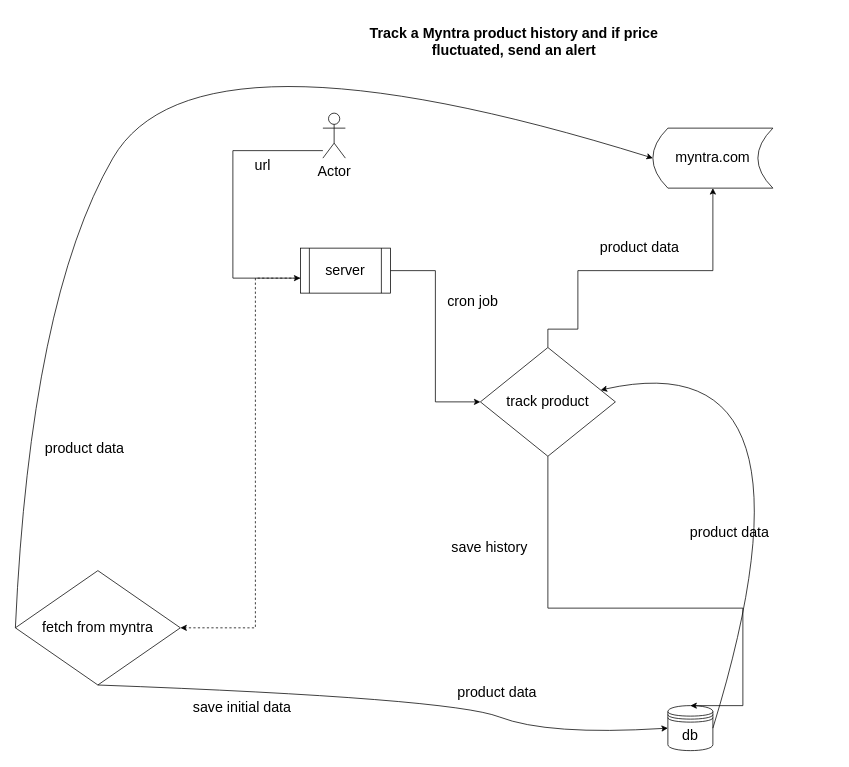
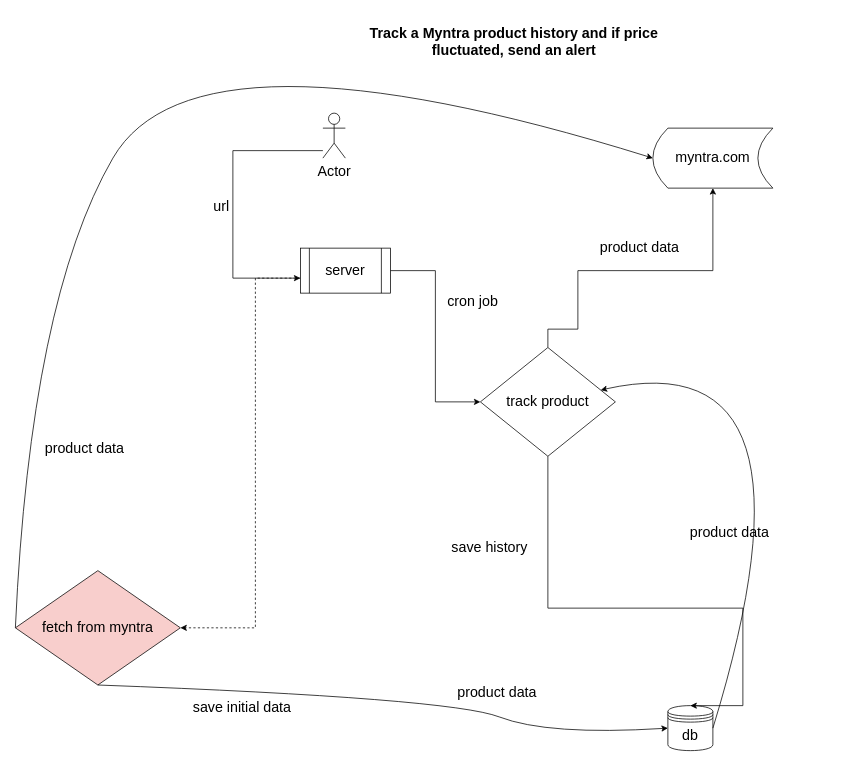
(263, 165) -> (222, 207)
(98, 628) -> (98, 628)
